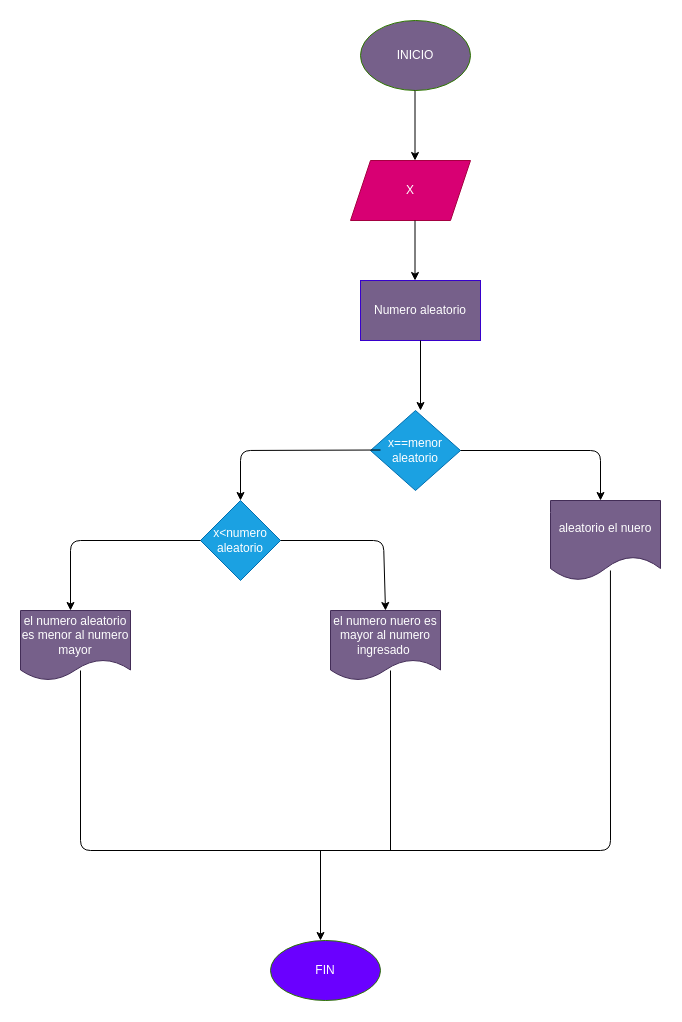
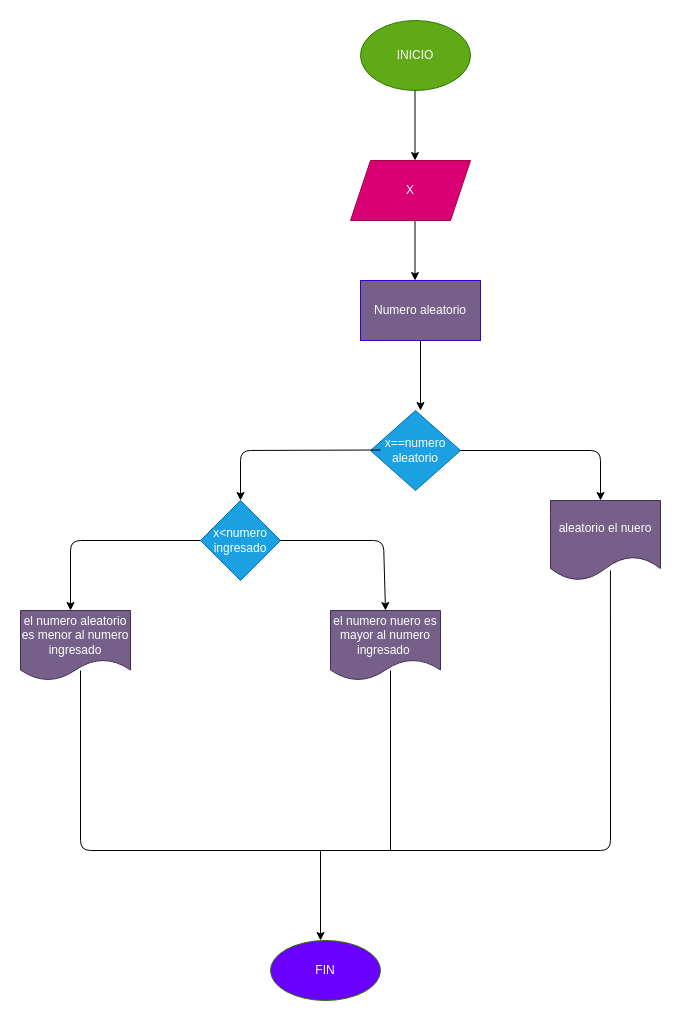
(416, 56) -> (416, 56)
(416, 451) -> (416, 451)
(241, 541) -> (241, 541)
(76, 636) -> (76, 636)
